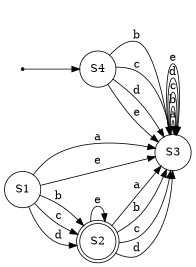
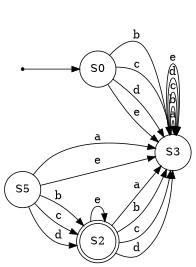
(98, 69) -> (98, 69)
(23, 190) -> (23, 190)
